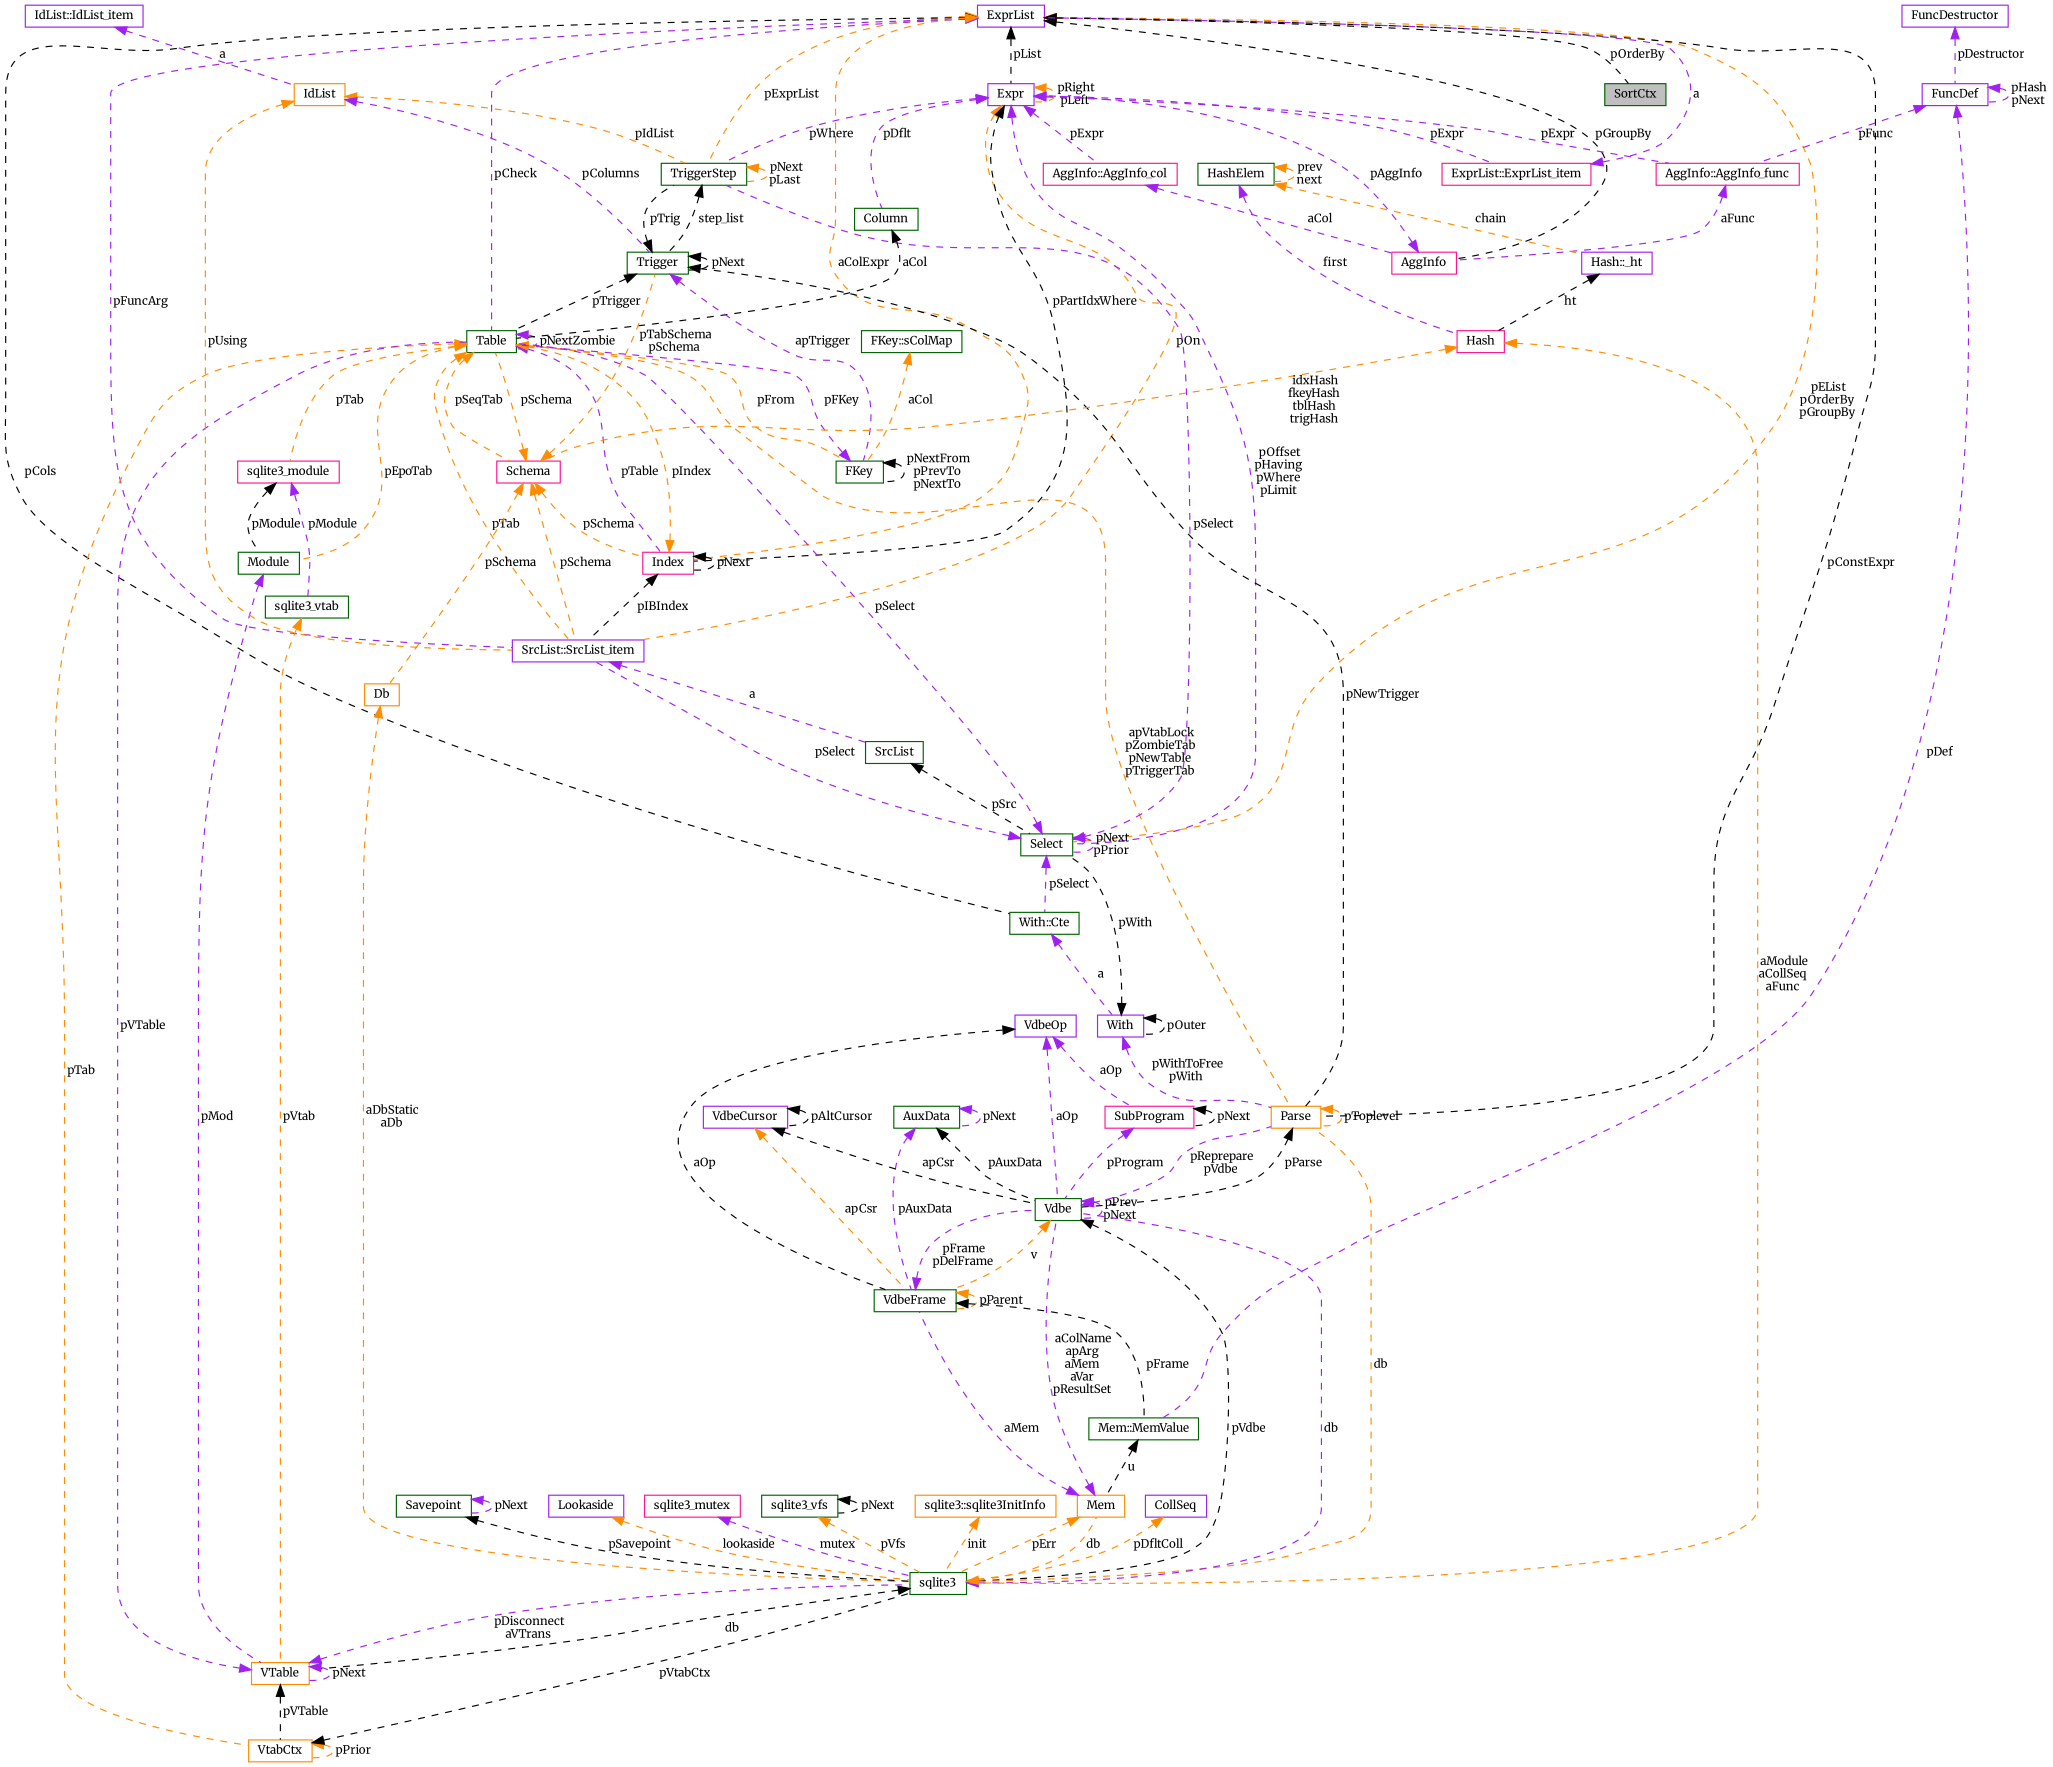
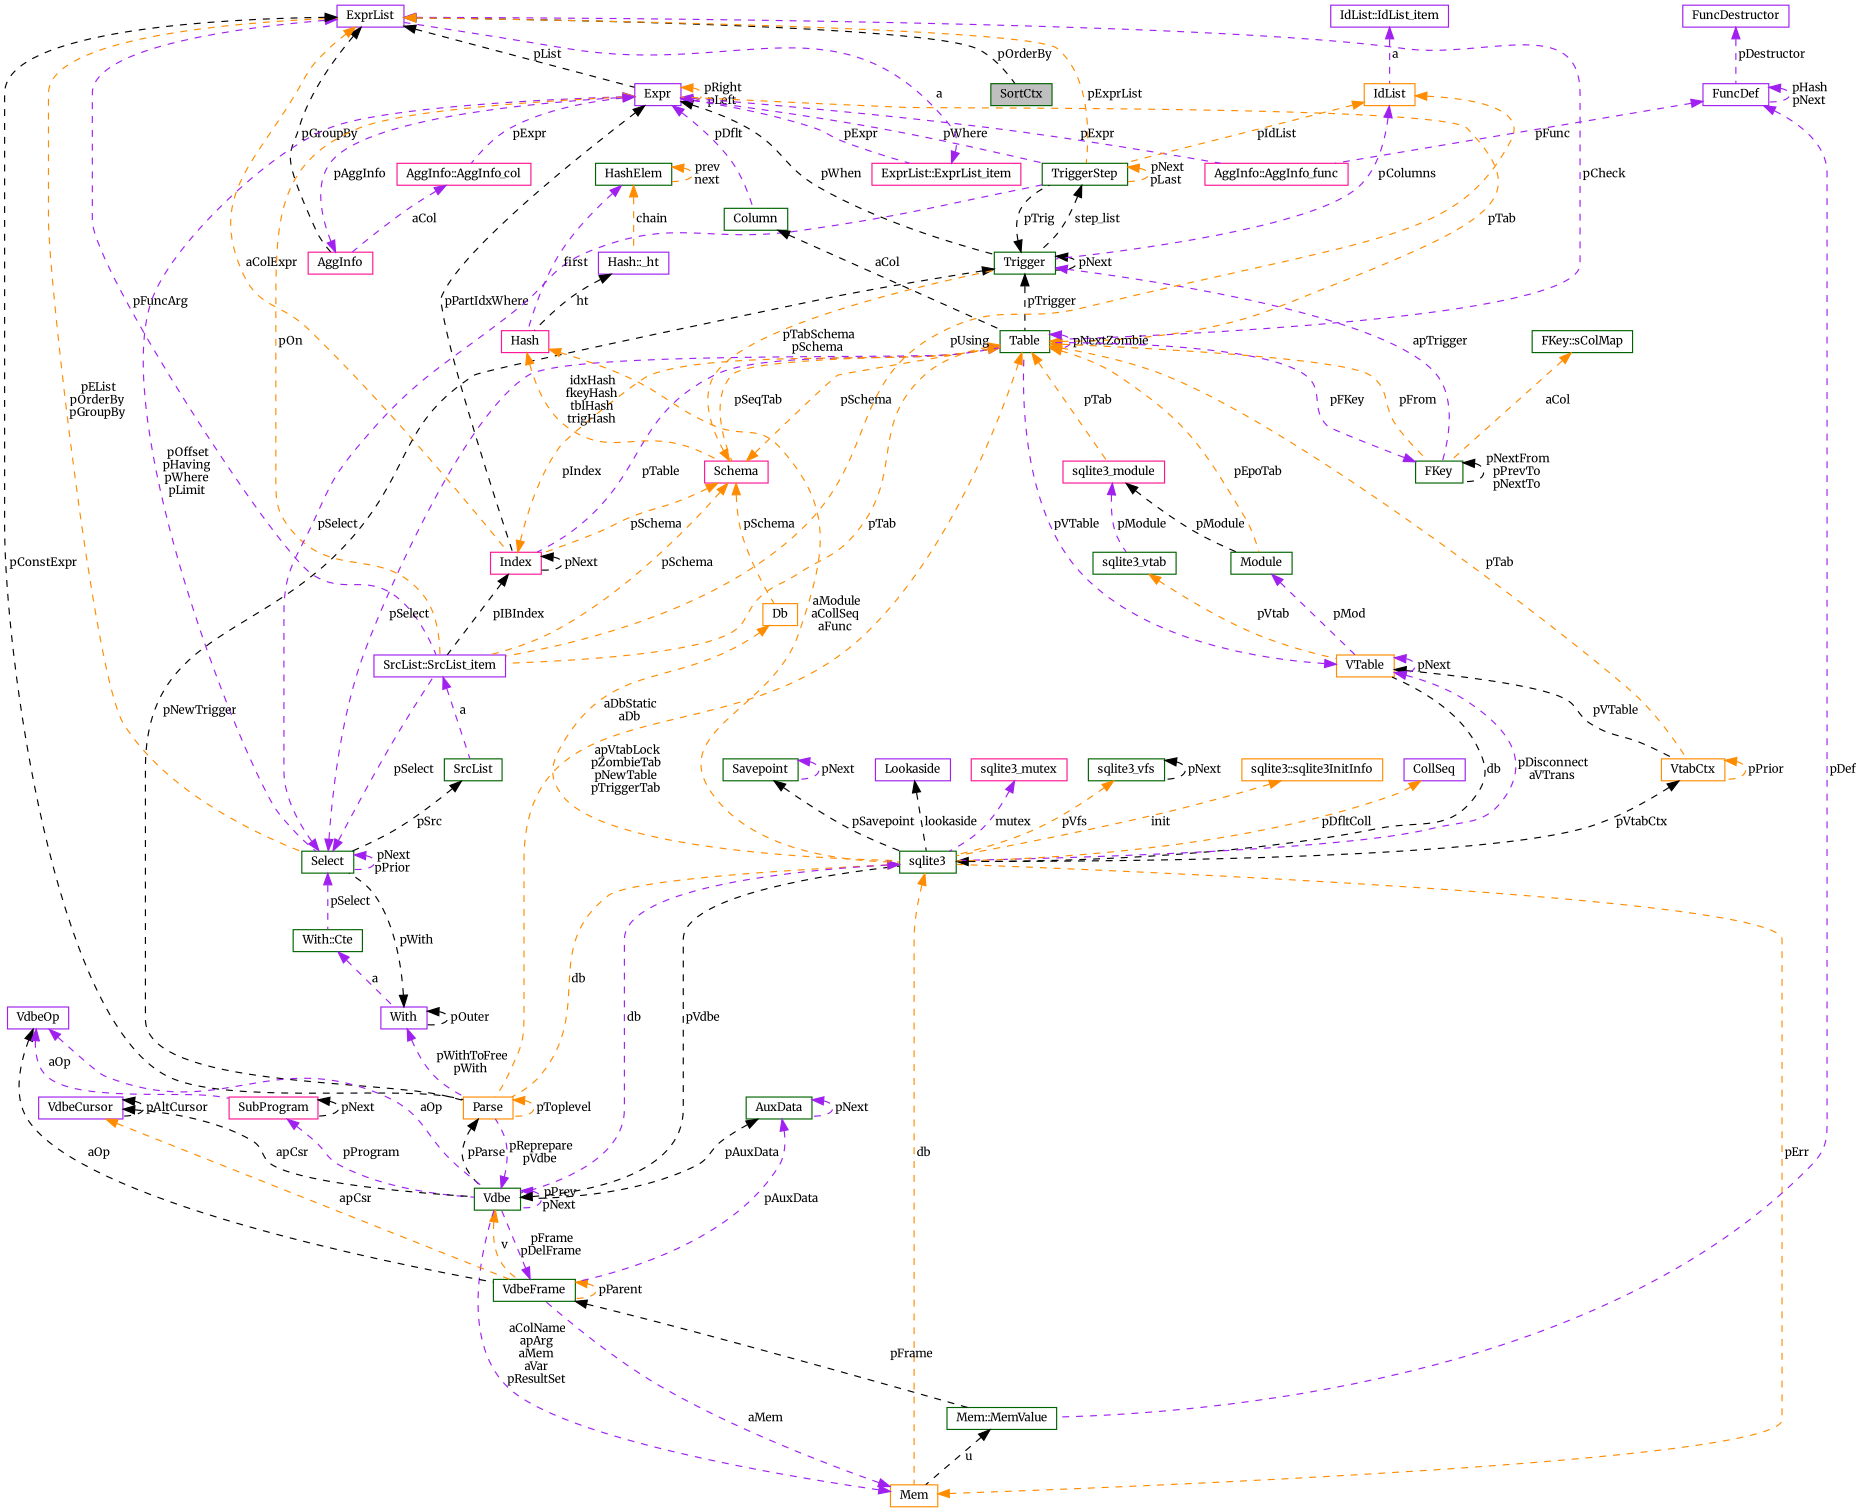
none -> (1347, 114)
none -> (834, 196)
(1600, 249) -> none
(6, 344) -> none
(764, 1560) -> (921, 822)
